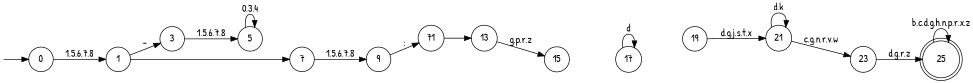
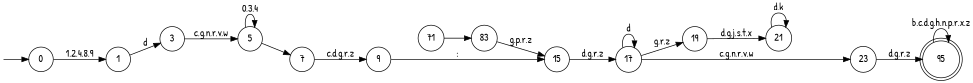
(211, 34) -> (211, 34)
(484, 38) -> (484, 38)
(145, 43) -> (145, 43)
(818, 48) -> (742, 59)
(401, 50) -> (464, 59)
none -> (659, 50)
(80, 54) -> (80, 54)
(340, 54) -> (340, 54)
(207, 59) -> (273, 48)
none -> (589, 59)
(941, 59) -> (941, 59)
